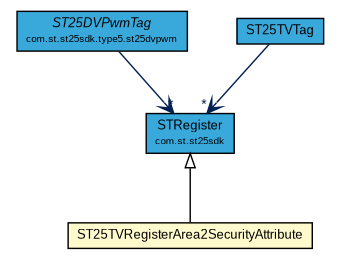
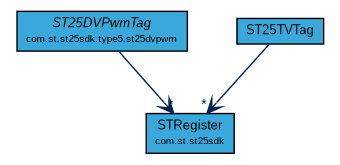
(190, 236) -> none
